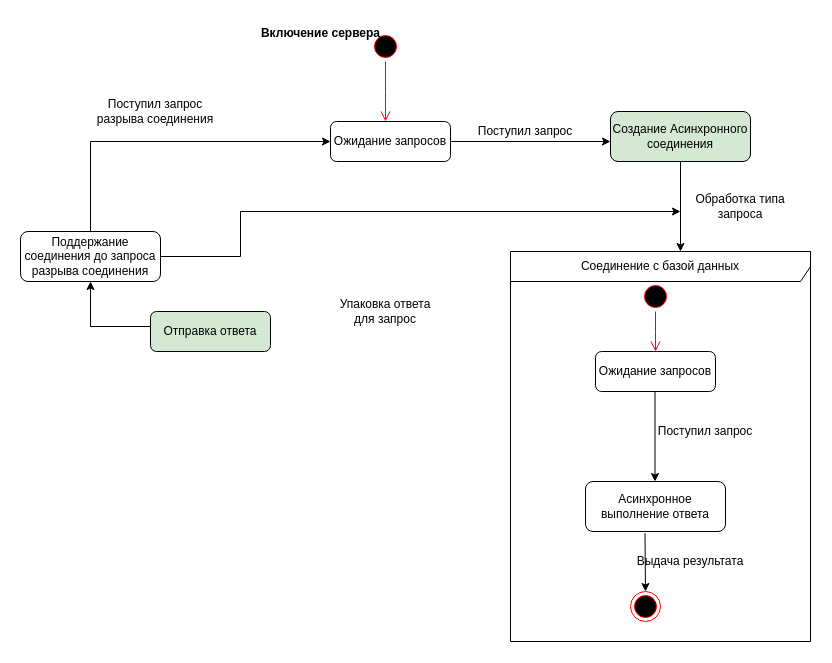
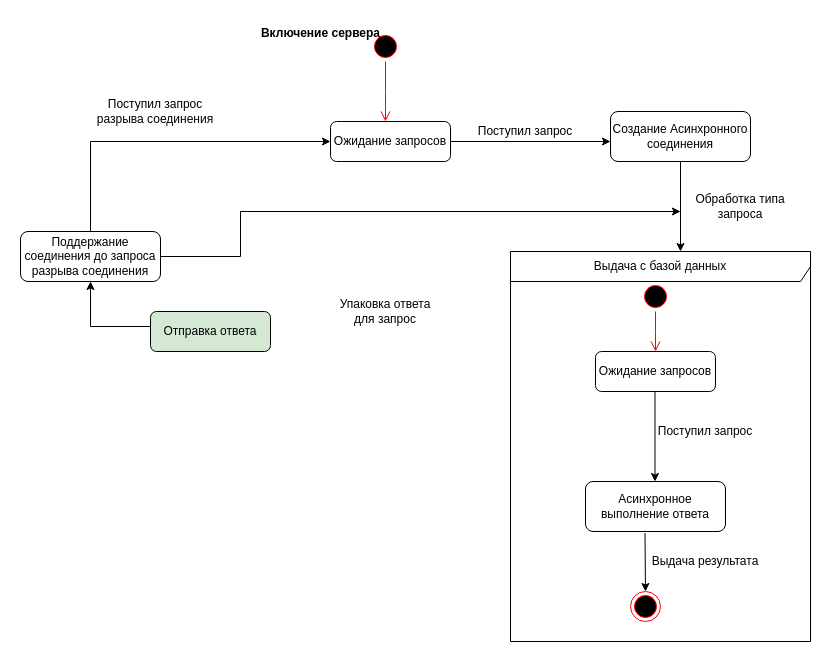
(681, 137) -> (681, 137)
(661, 267) -> (661, 267)
(691, 562) -> (706, 562)
